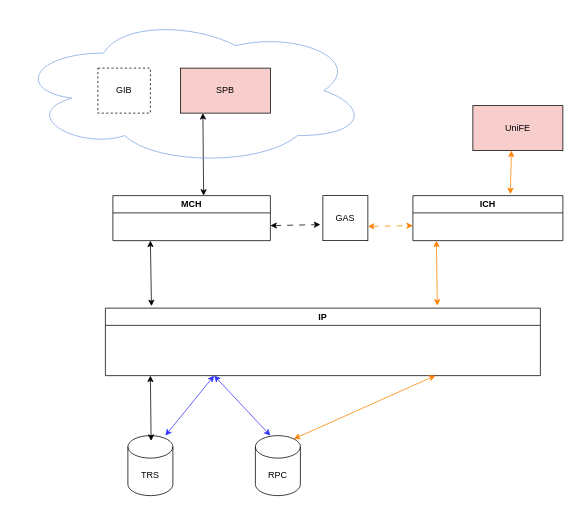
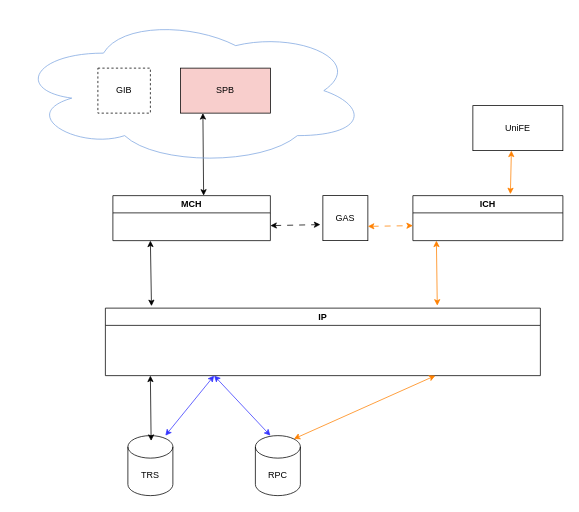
(518, 128) -> (518, 128)
